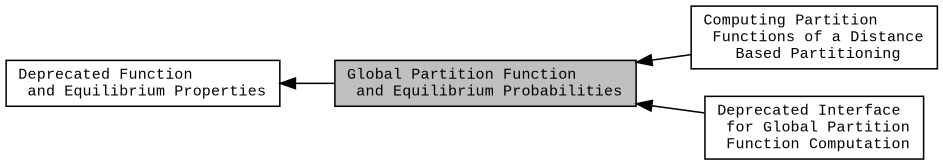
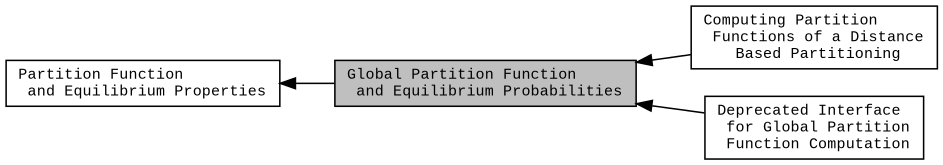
(143, 83) -> (143, 83)
